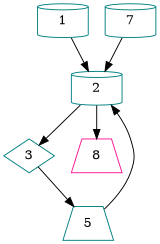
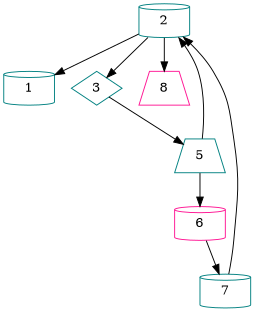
(78, 50) -> (101, 52)
none -> (200, 223)
